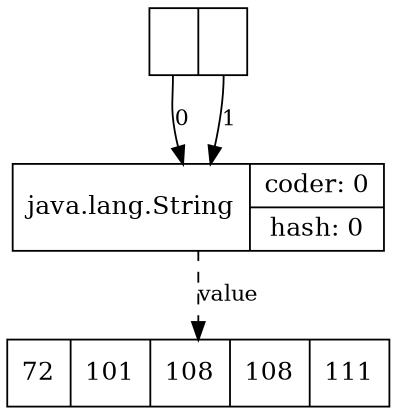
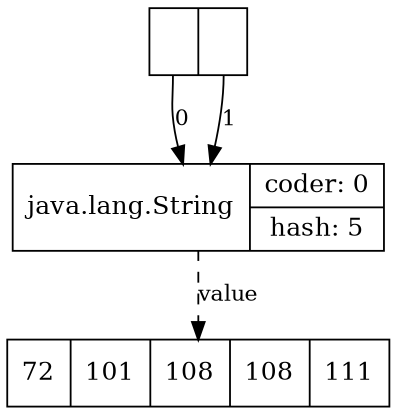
(317, 228) -> (317, 228)
